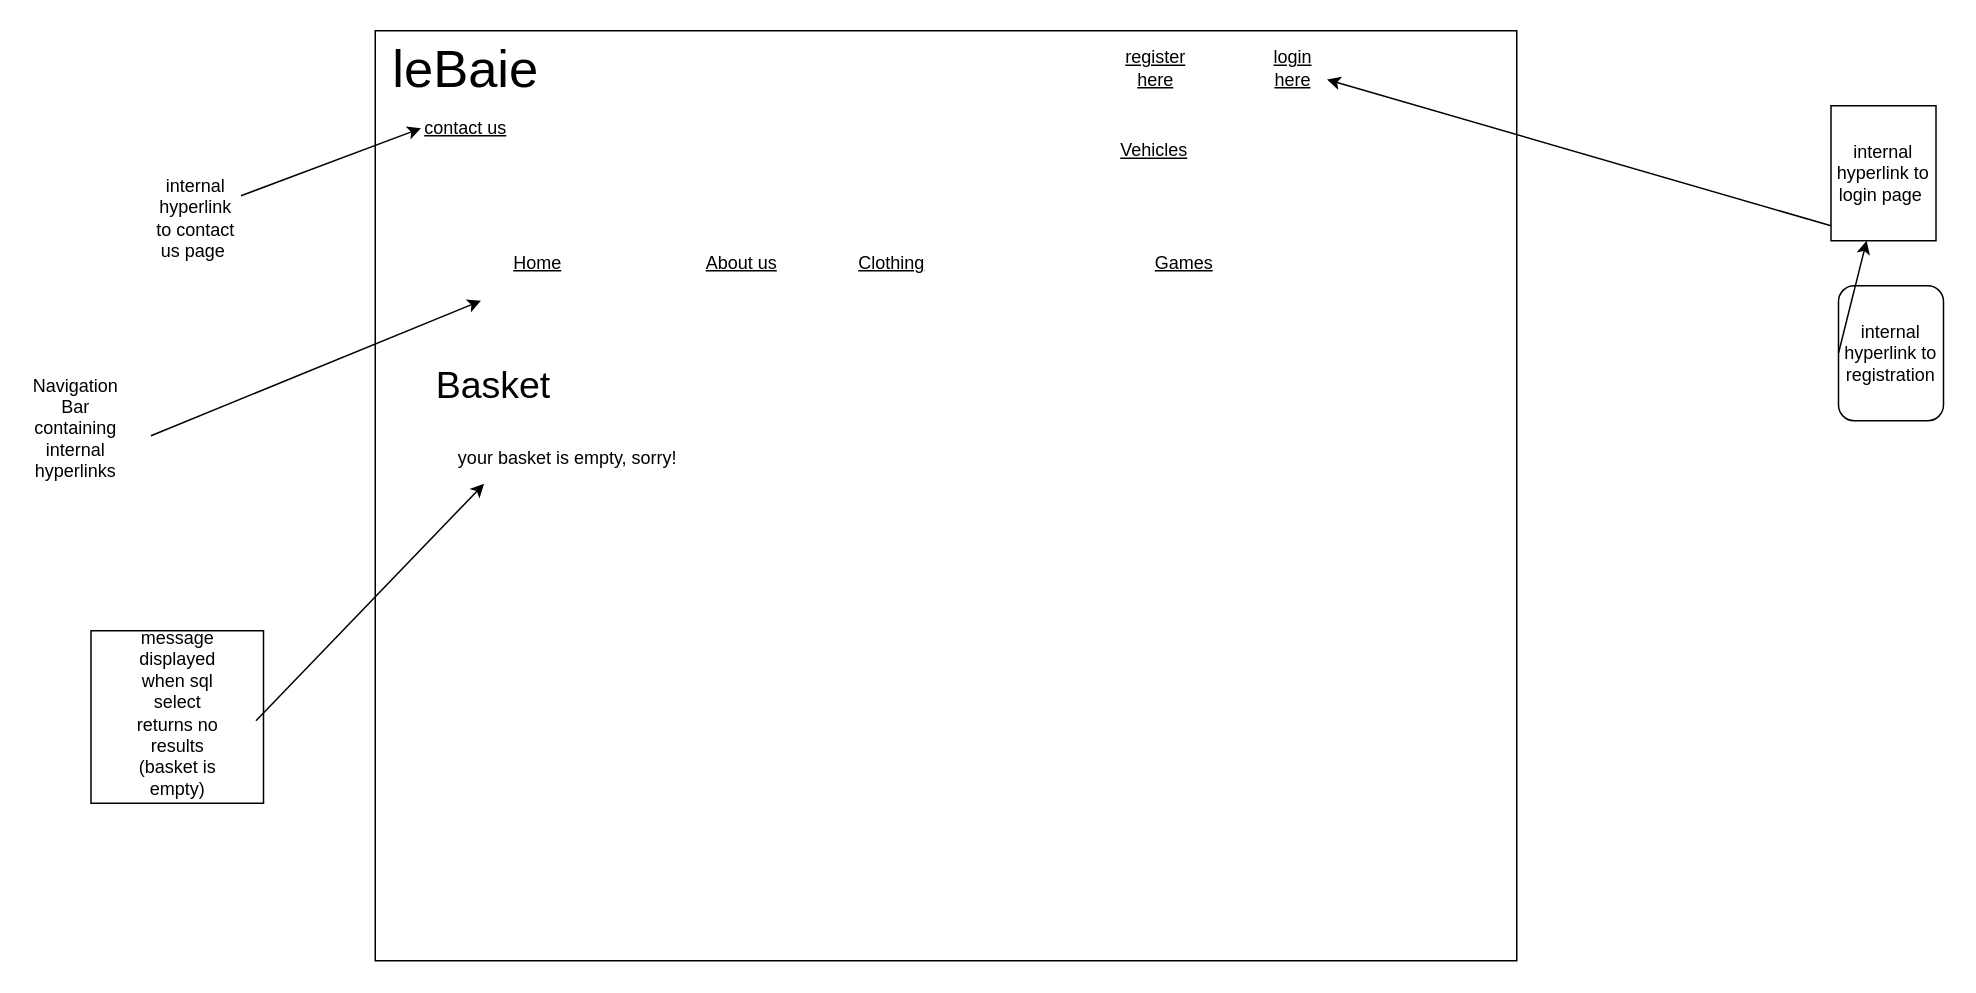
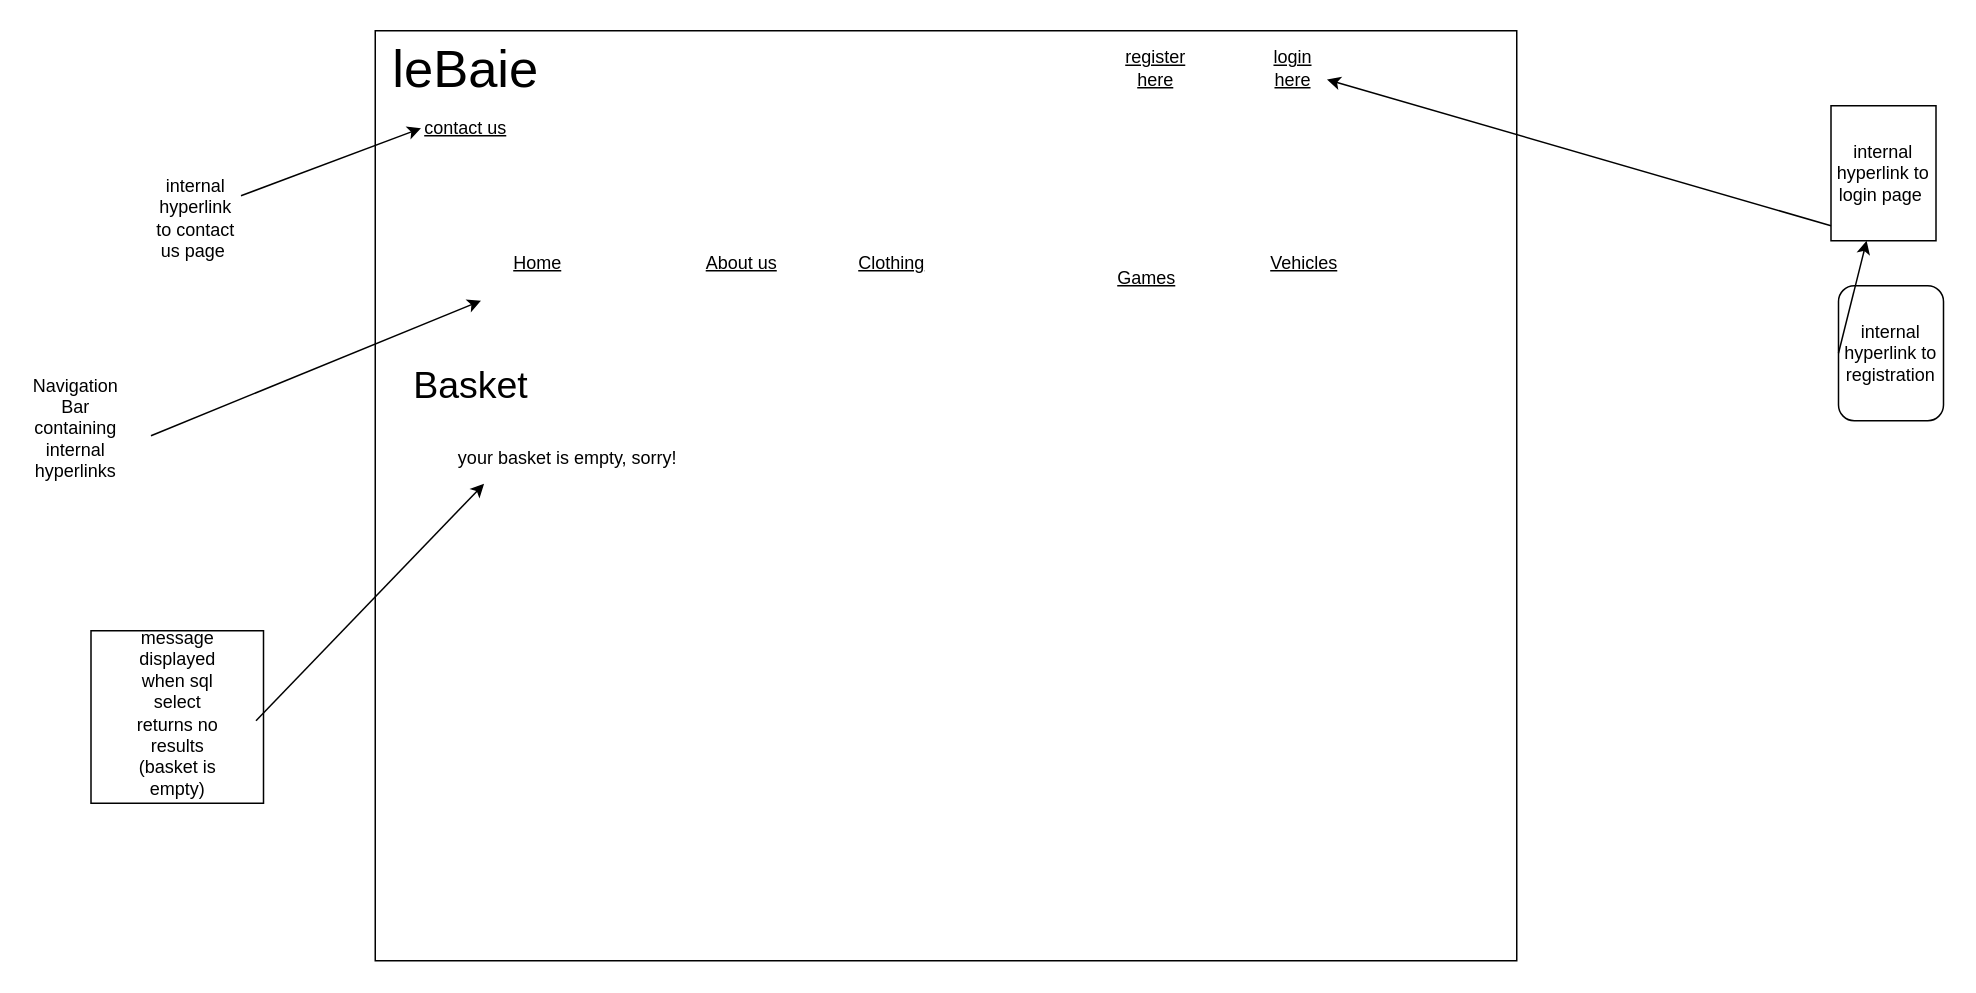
(1154, 151) -> (1304, 263)
(1184, 263) -> (1147, 278)
(488, 383) -> (466, 383)
